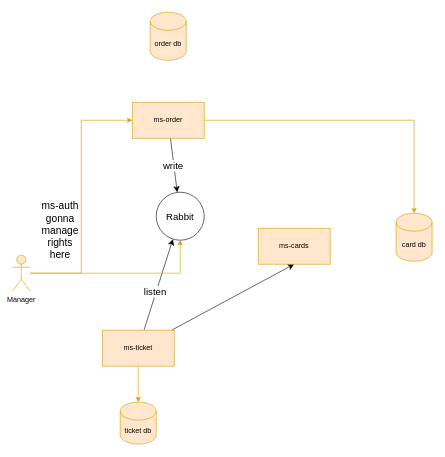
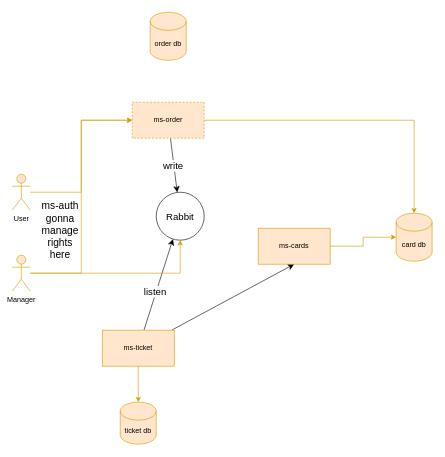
(168, 120) -> (168, 120)
none -> (21, 192)
none -> (54, 192)
none -> (363, 237)
